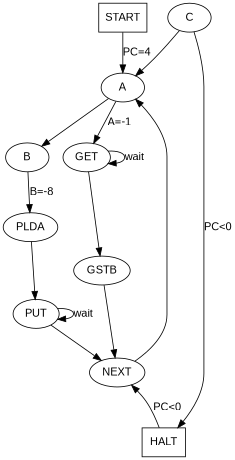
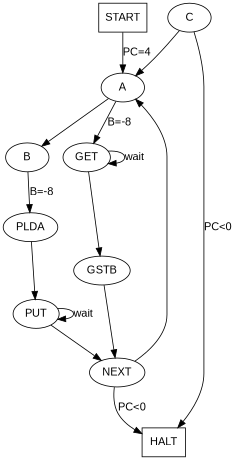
(120, 122) -> (120, 122)
(150, 408) -> (117, 412)
